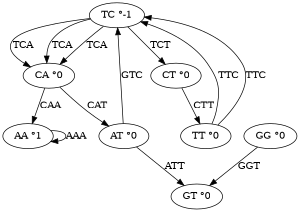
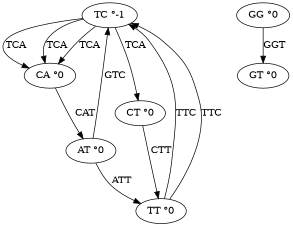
(160, 45) -> (135, 45)
(28, 136) -> none
(158, 164) -> (111, 186)
